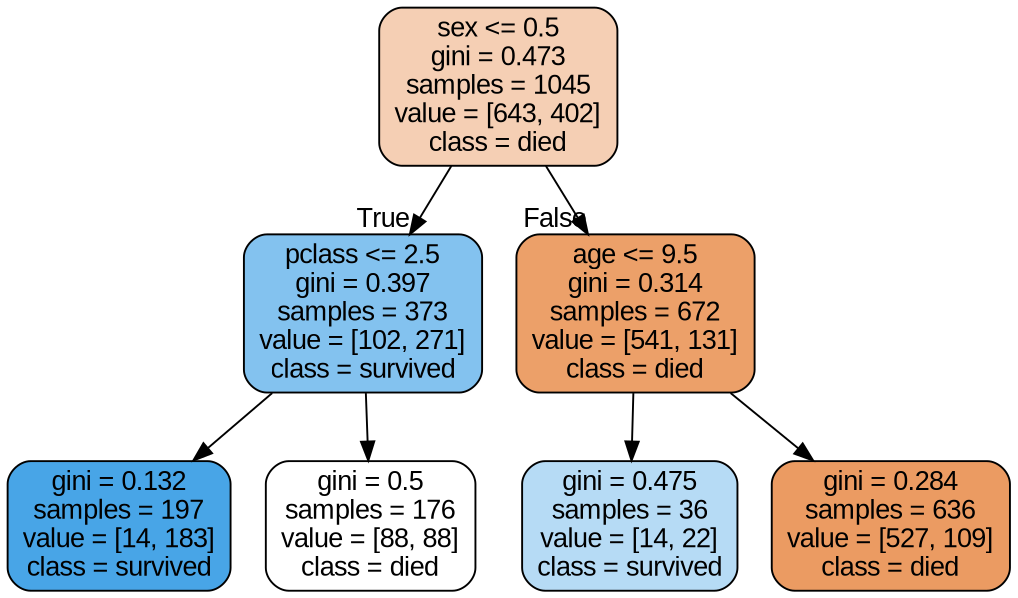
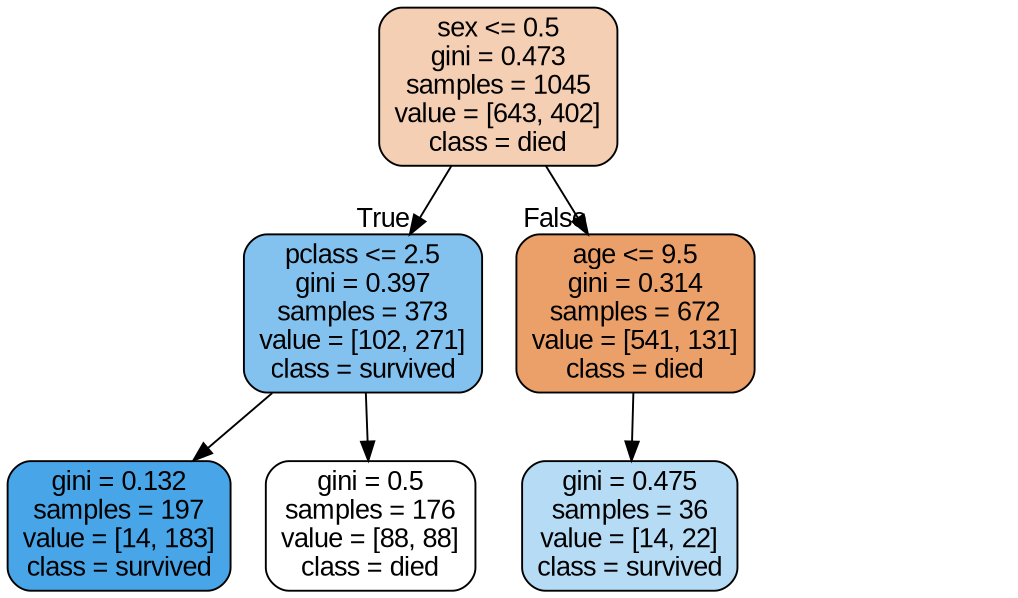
(891, 526) -> none
